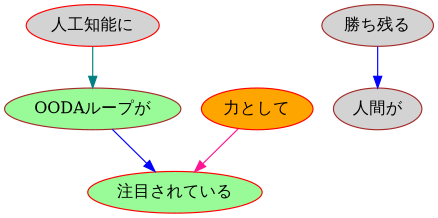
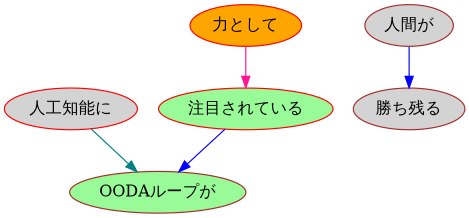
(378, 62) -> (409, 62)
(129, 146) -> (206, 147)
